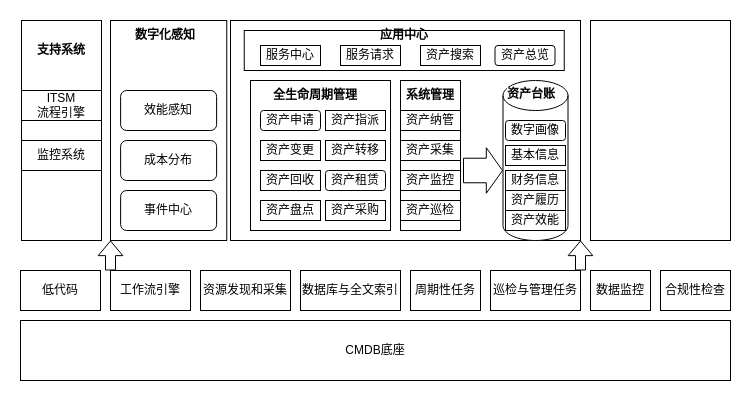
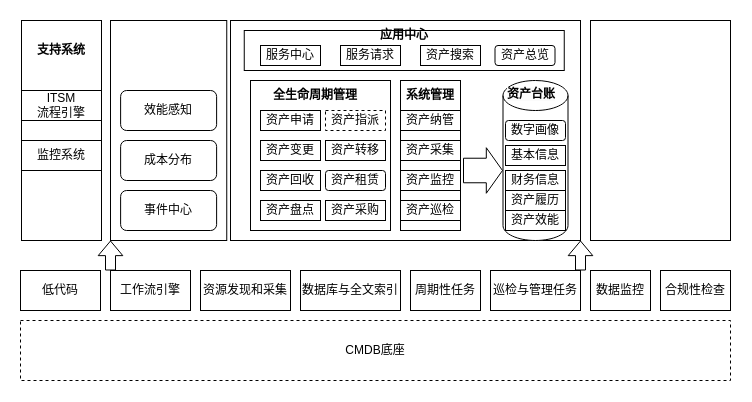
(166, 36) -> none
(291, 121) -> (291, 121)
(356, 121) -> (356, 121)
(376, 351) -> (376, 351)
